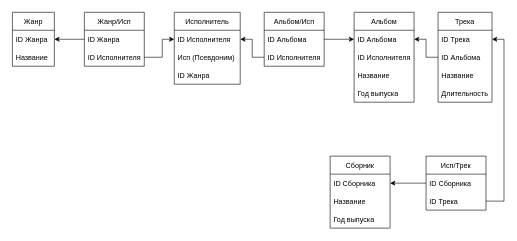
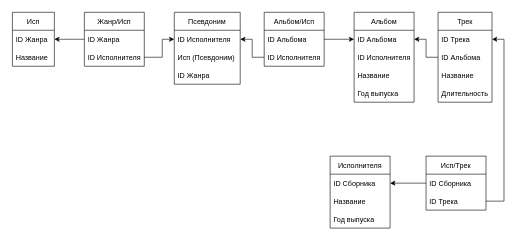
(33, 22) -> (33, 22)
(207, 22) -> (207, 22)
(465, 22) -> (465, 22)
(360, 166) -> (360, 166)
